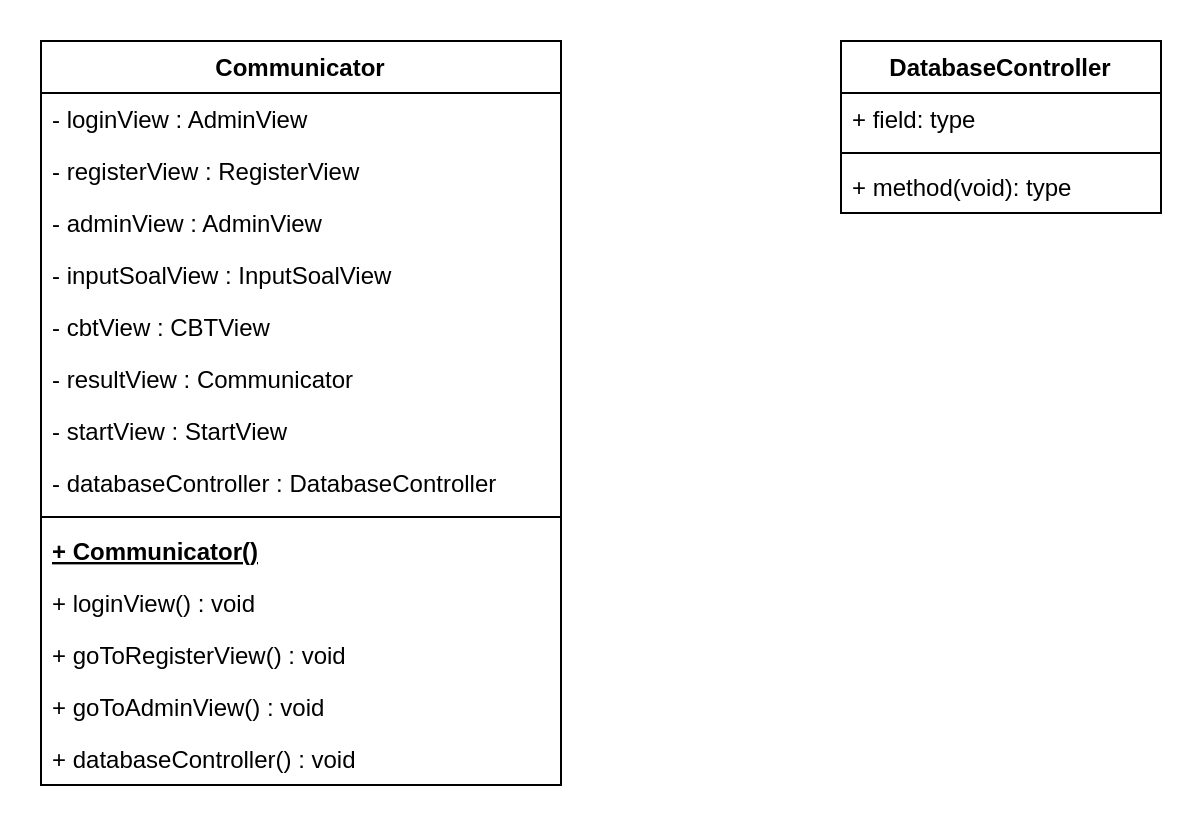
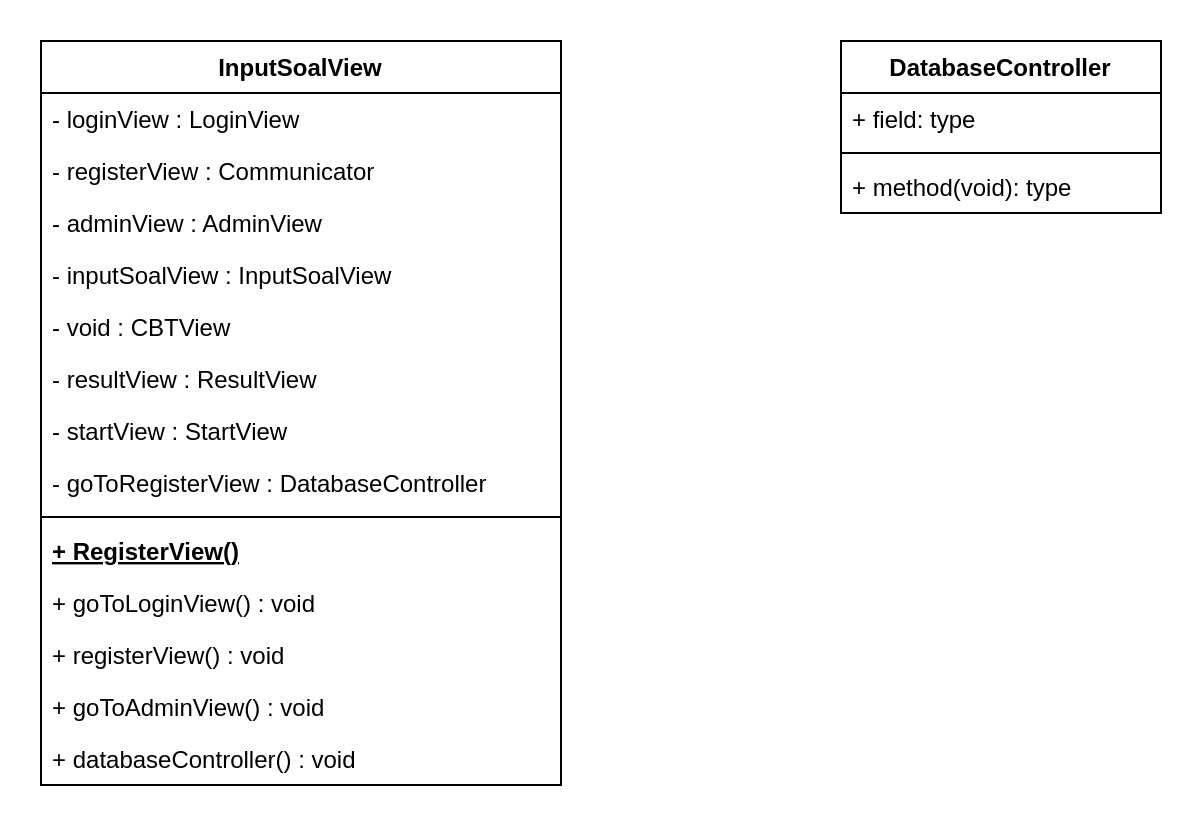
(300, 68) -> (300, 68)
(178, 120) -> (178, 120)
(222, 172) -> (225, 172)
(161, 328) -> (141, 328)
(212, 380) -> (195, 380)
(303, 484) -> (289, 484)
(153, 552) -> (150, 552)
(161, 604) -> (191, 604)
(212, 656) -> (185, 656)
